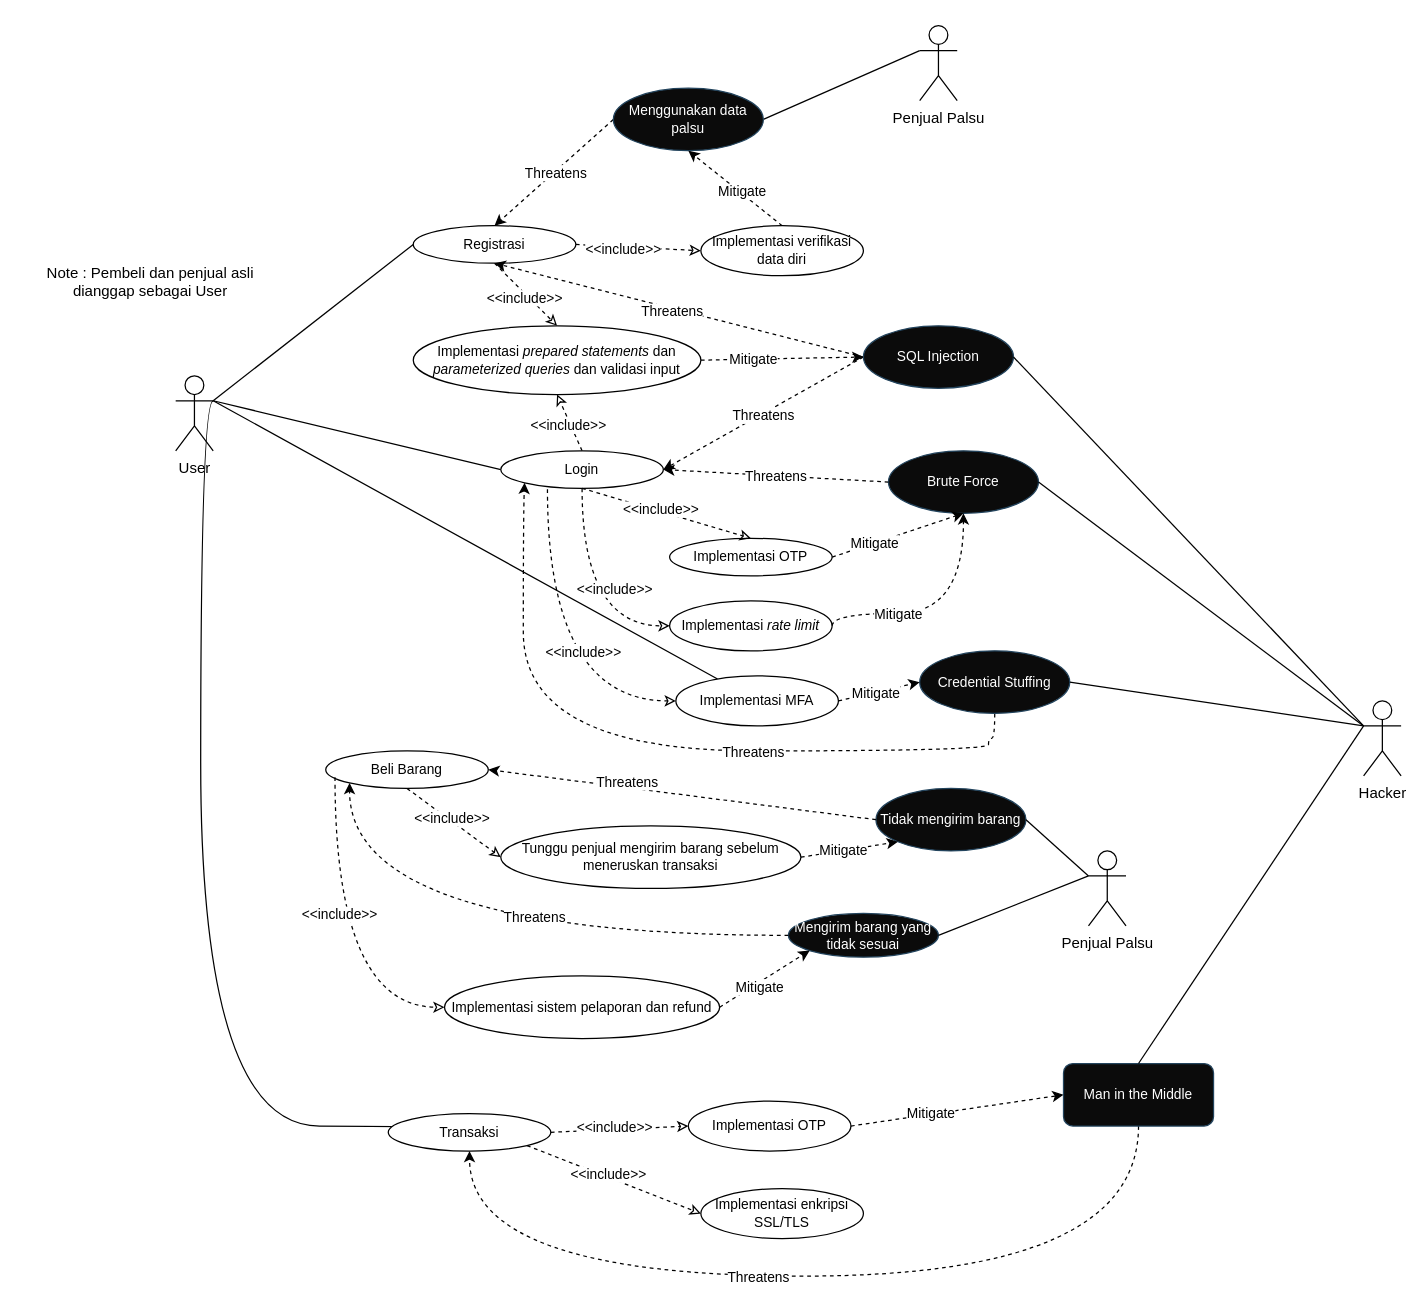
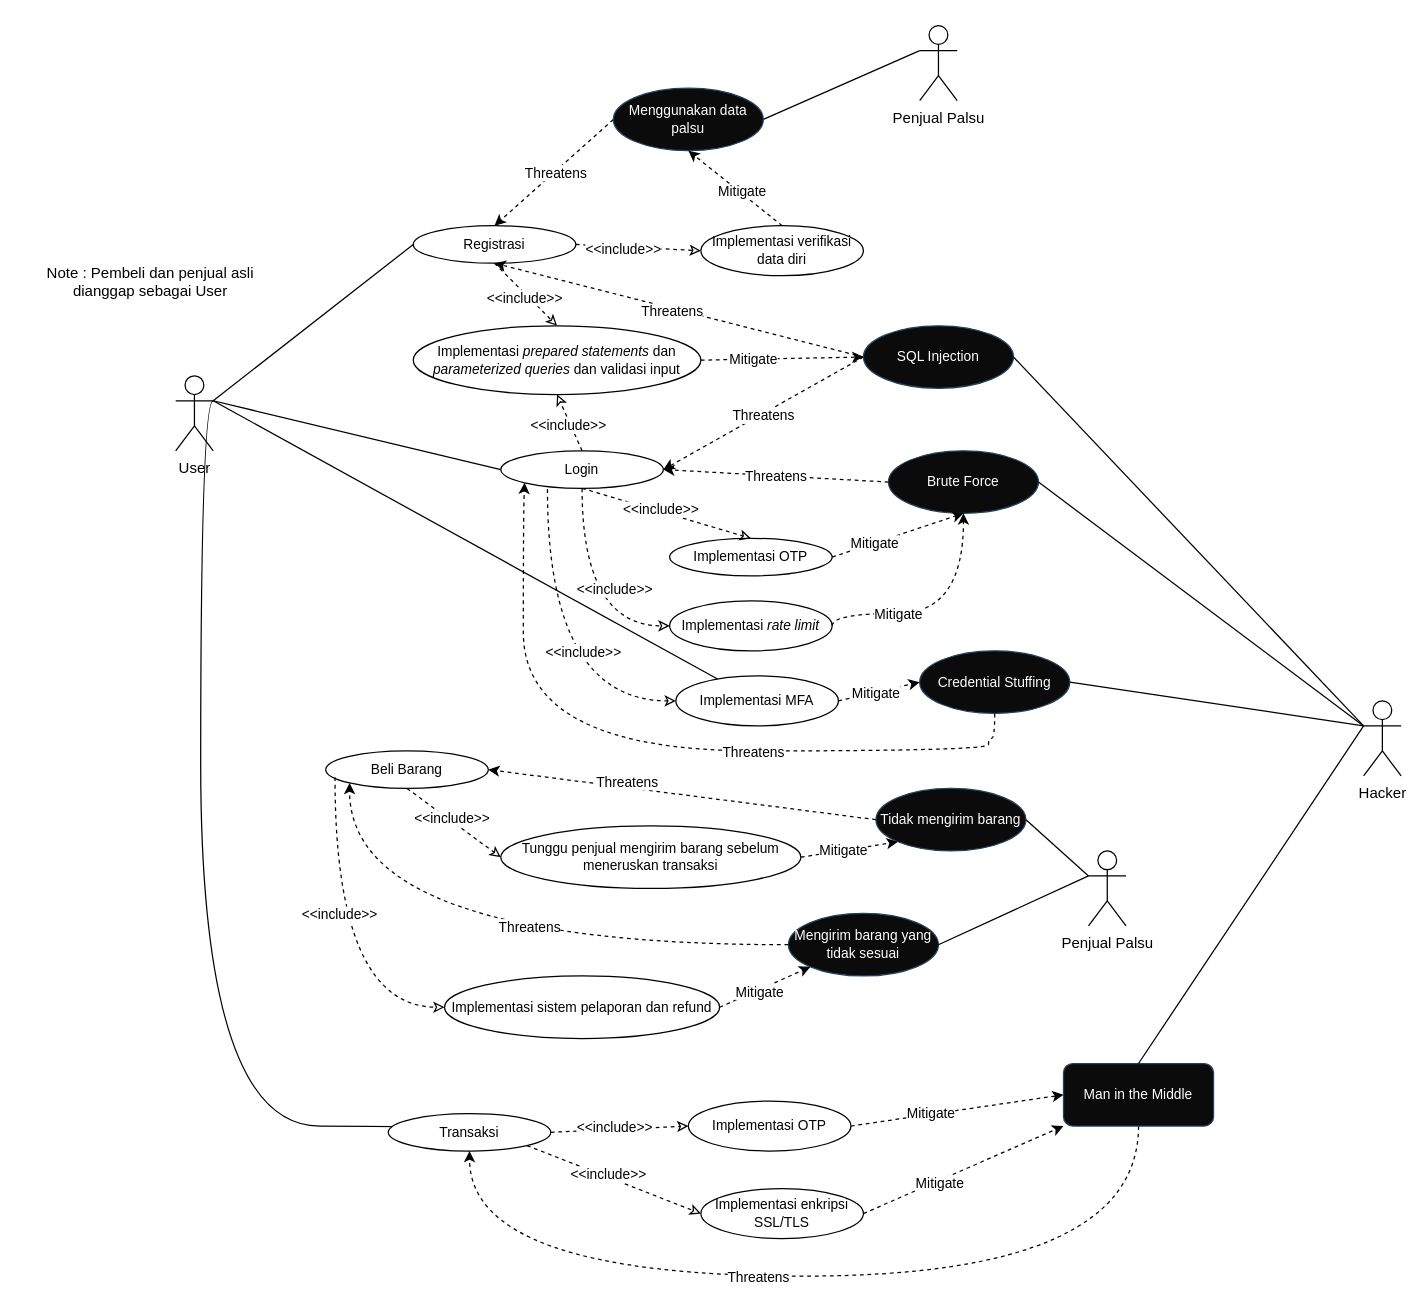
(863, 935) -> (863, 944)
none -> (1004, 1152)
